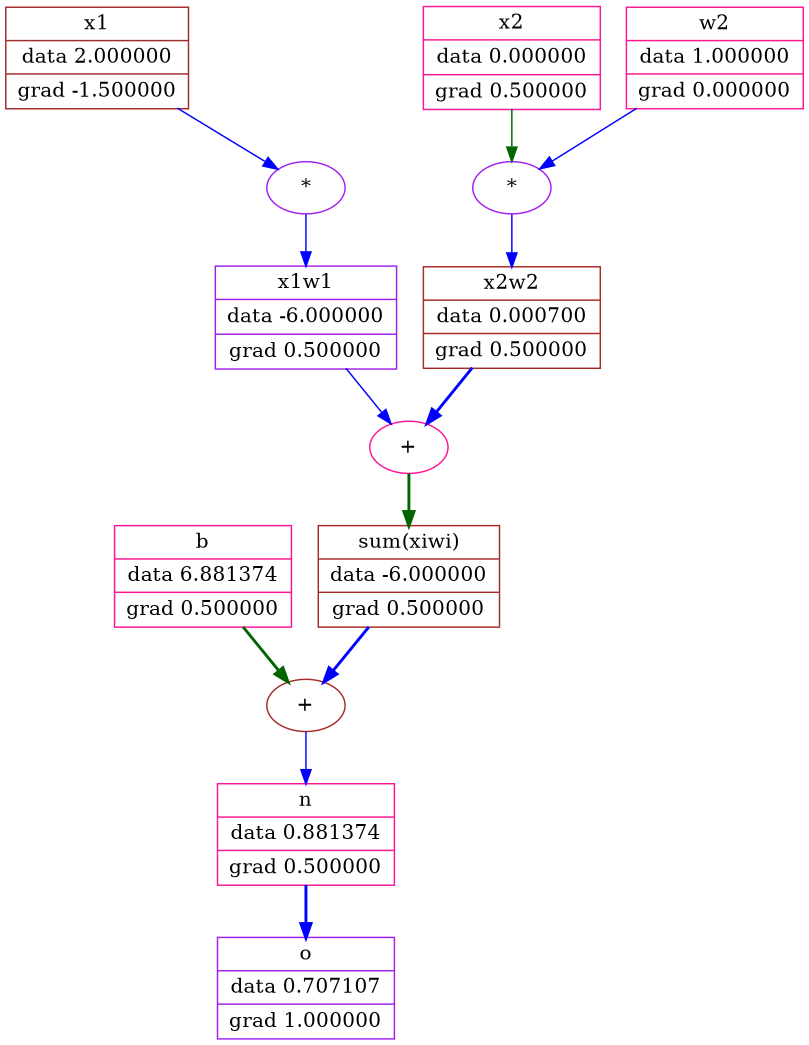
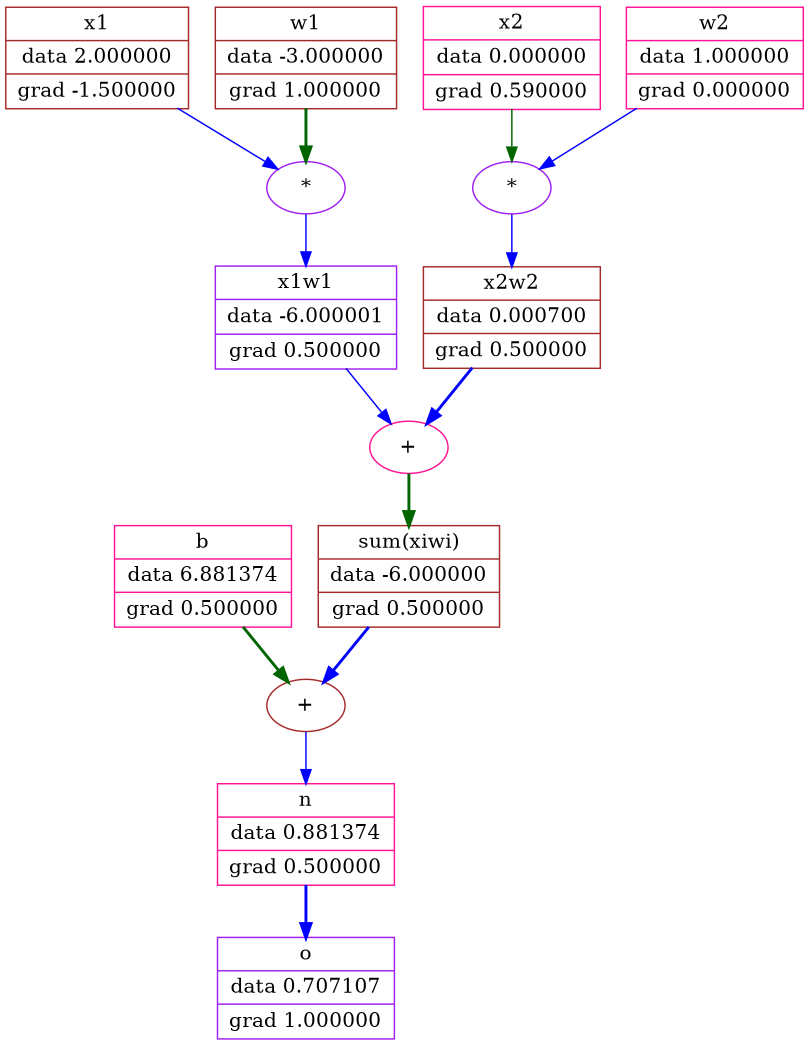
none -> (306, 58)
(512, 91) -> (512, 91)
(306, 316) -> (306, 316)
